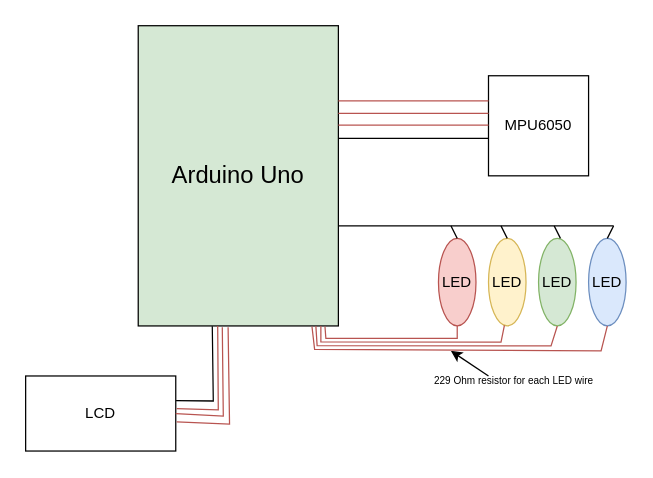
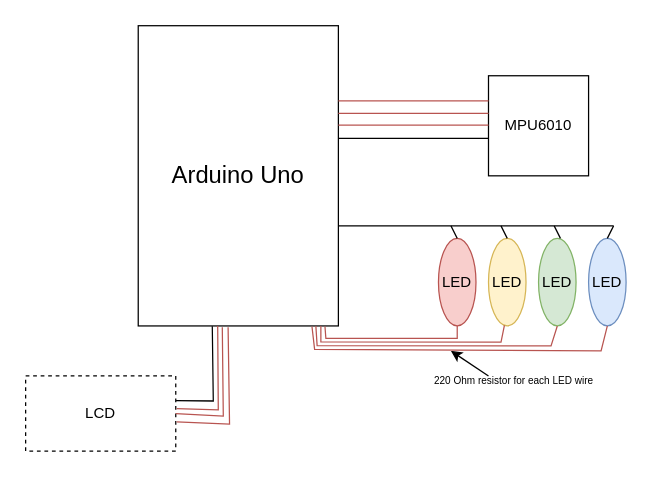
(538, 126) -> (538, 126)
(238, 176) -> (238, 176)
(514, 379) -> (514, 379)
(101, 413) -> (101, 413)
